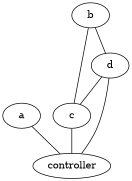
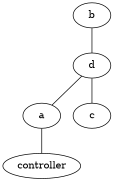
(81, 66) -> none
(101, 118) -> (67, 91)
(72, 141) -> none
